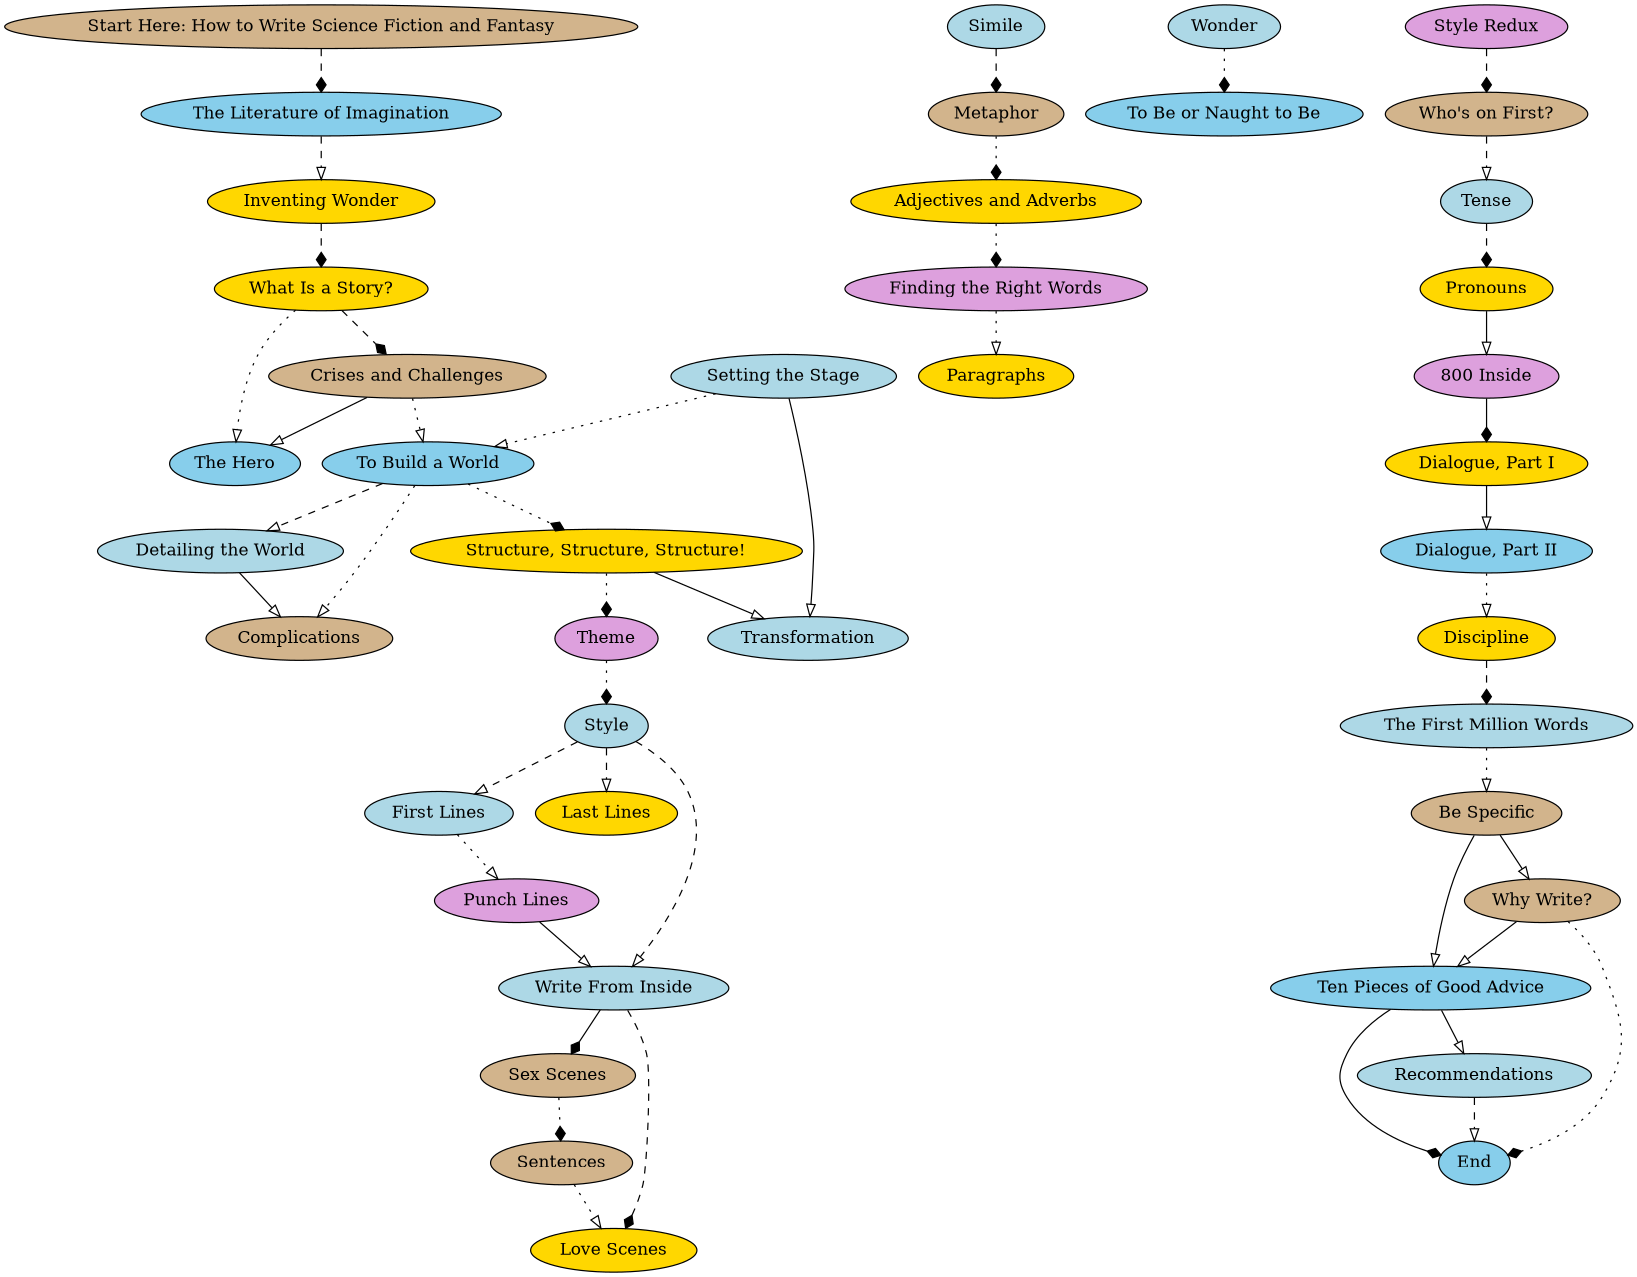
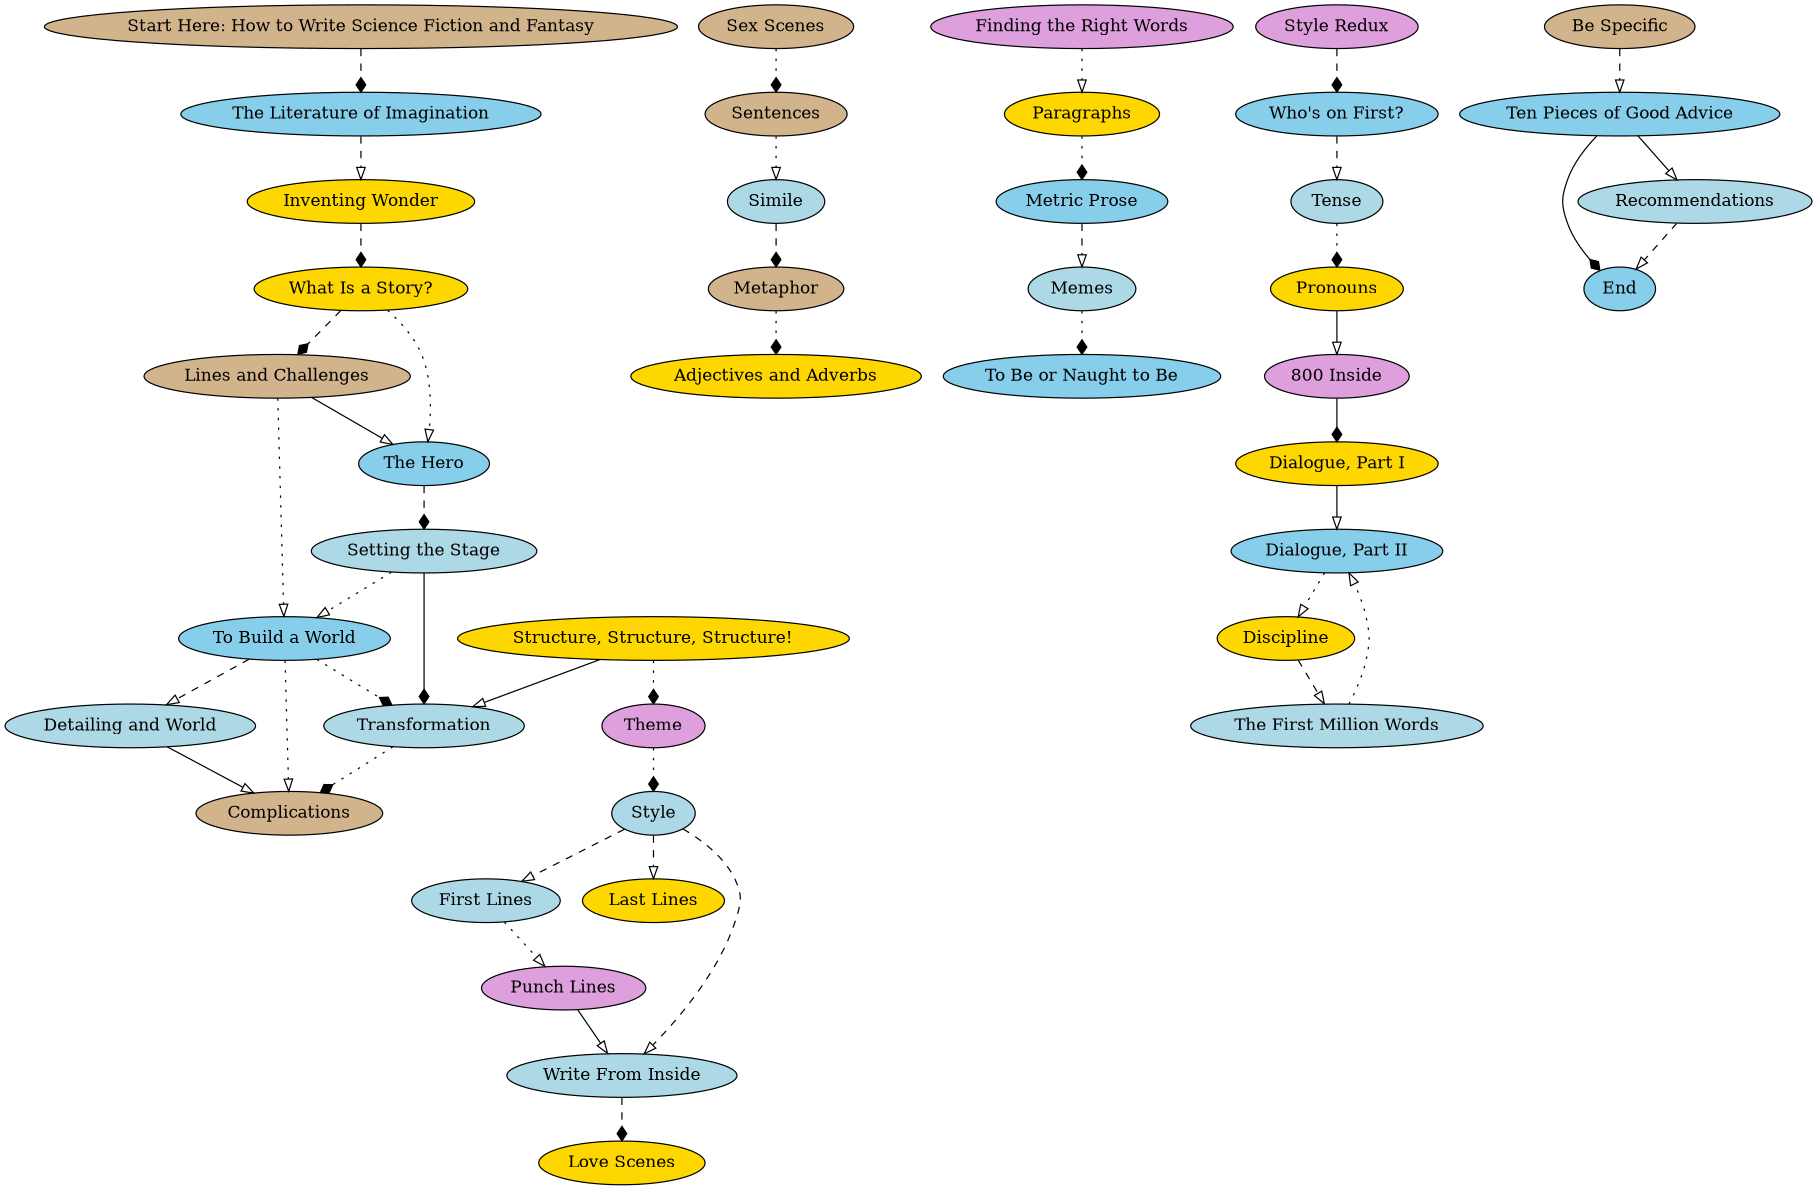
(1224, 27) -> (1082, 289)
(1487, 114) -> (1337, 114)
none -> (1082, 202)
(996, 238) -> none
(1487, 238) -> (1337, 238)
(407, 376) -> (277, 376)
none -> (424, 500)
(809, 500) -> (424, 631)
(509, 504) -> (348, 678)
(220, 551) -> (130, 726)
(1487, 675) -> (1308, 677)
(1487, 764) -> (1369, 645)
none -> (363, 766)
(1449, 893) -> (1620, 64)
(1542, 901) -> none
(590, 1026) -> none
(584, 1201) -> (776, 152)
